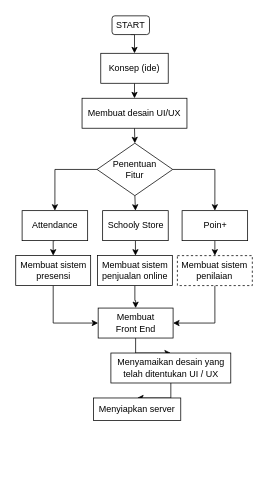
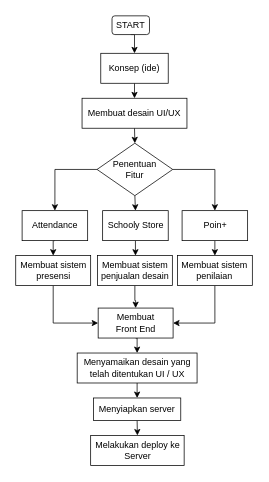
(135, 270) -> (135, 270)
(215, 270) -> (215, 270)
(171, 368) -> (137, 368)
none -> (137, 425)
none -> (138, 450)
